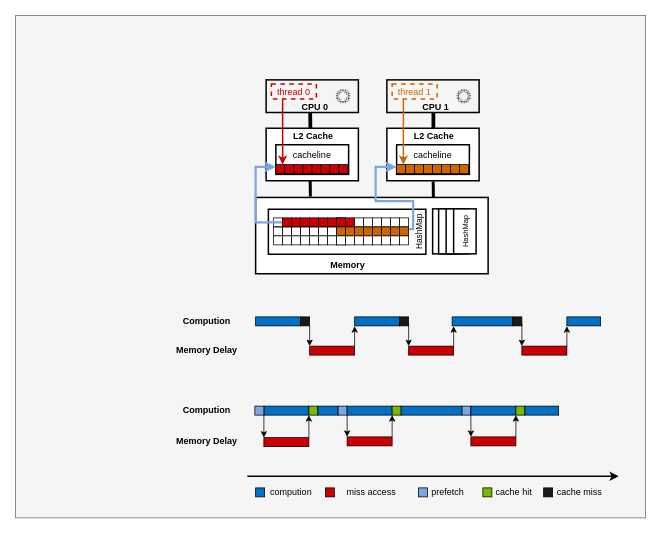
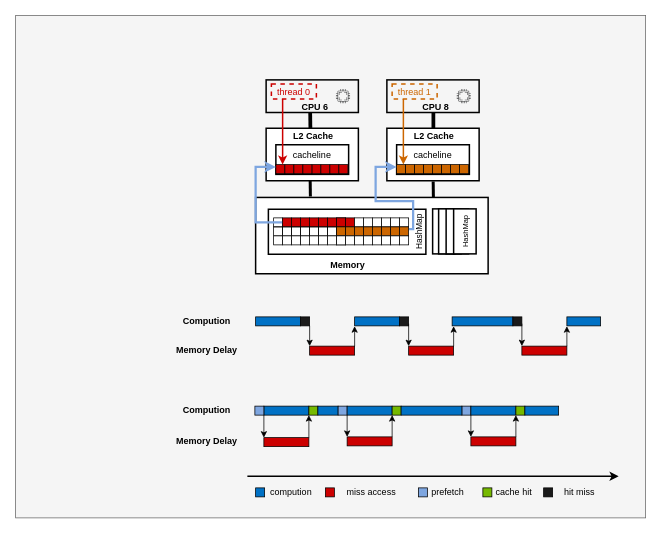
(315, 107) -> (315, 107)
(436, 107) -> (436, 107)
(579, 492) -> (579, 492)
